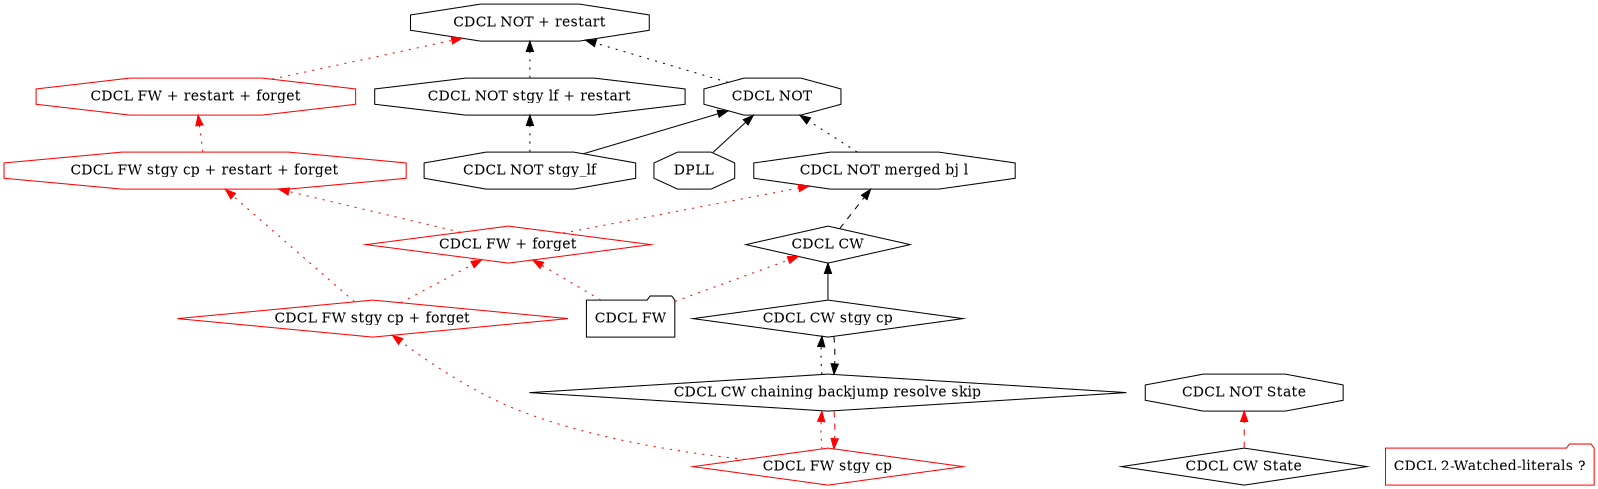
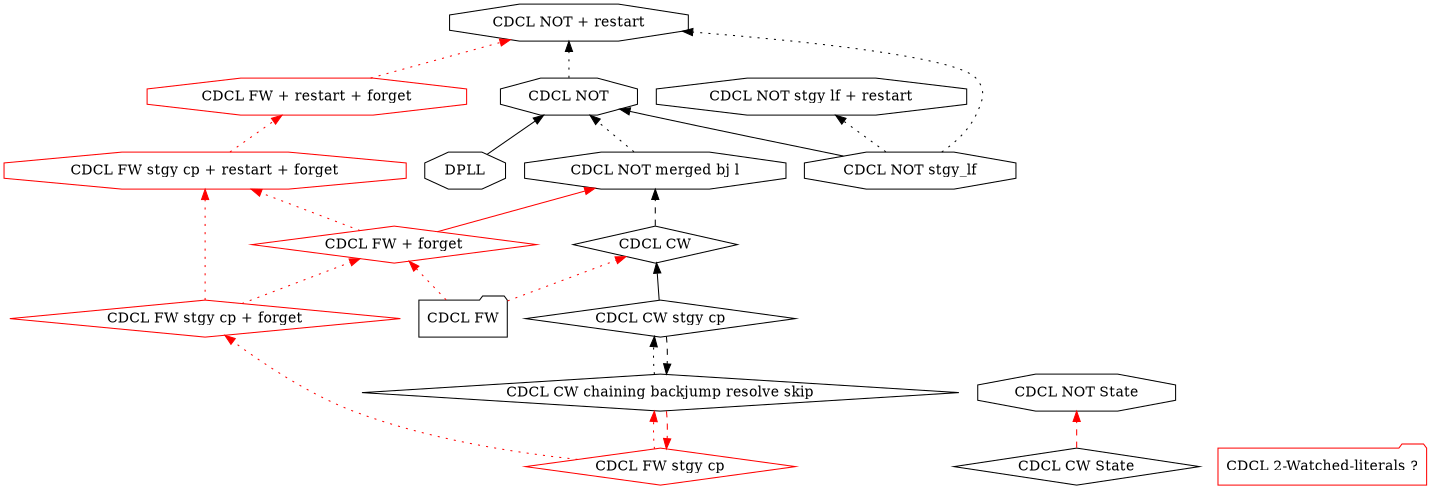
(530, 65) -> (881, 52)
(681, 211) -> (511, 211)
